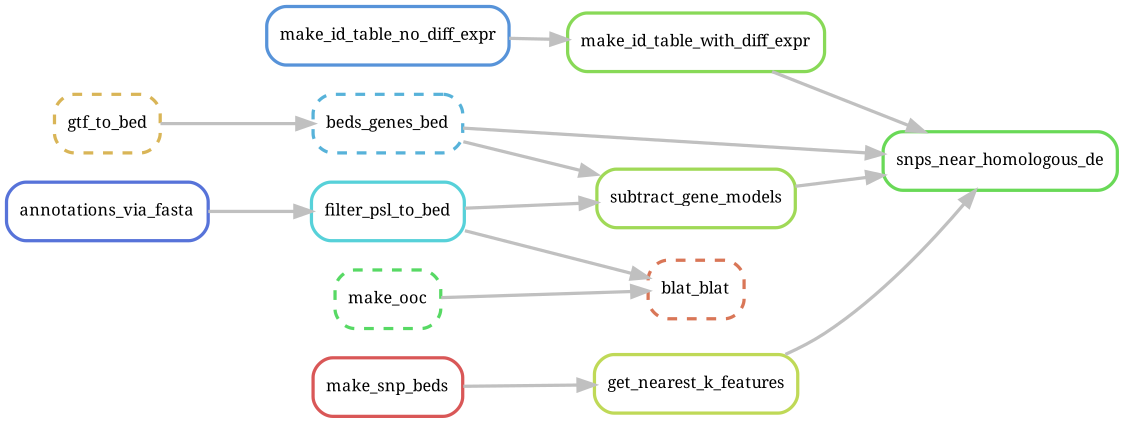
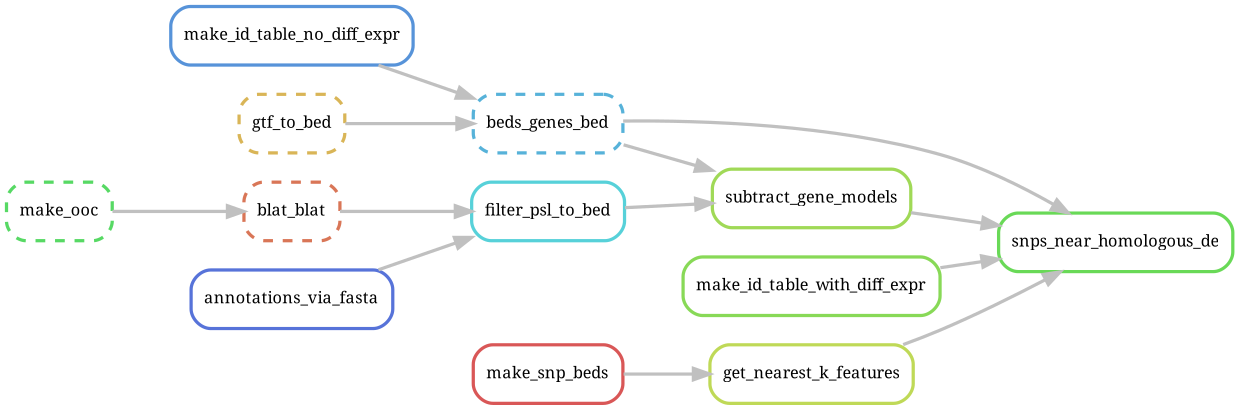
(530, 39) -> (418, 79)
(548, 252) -> (398, 211)
